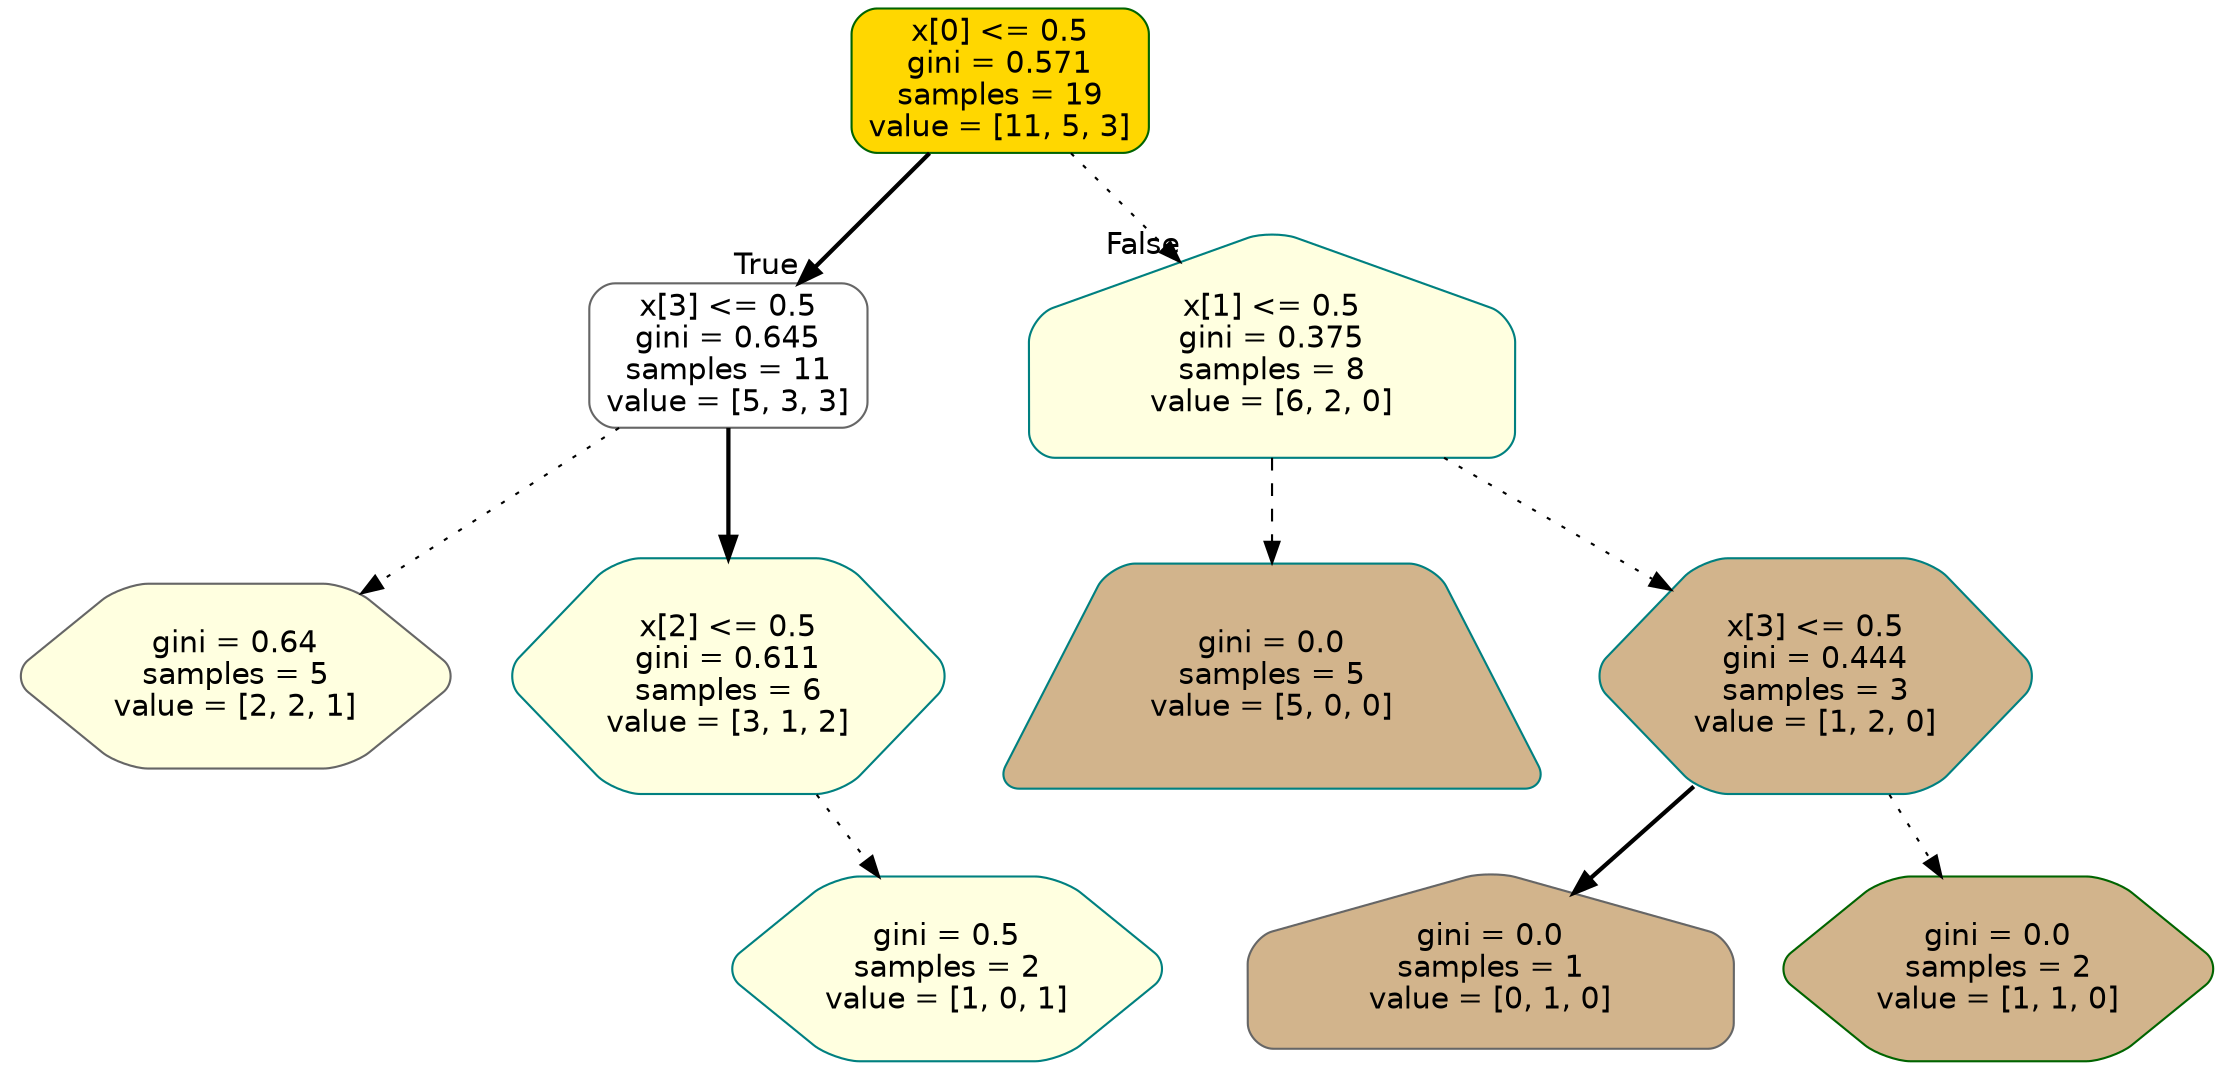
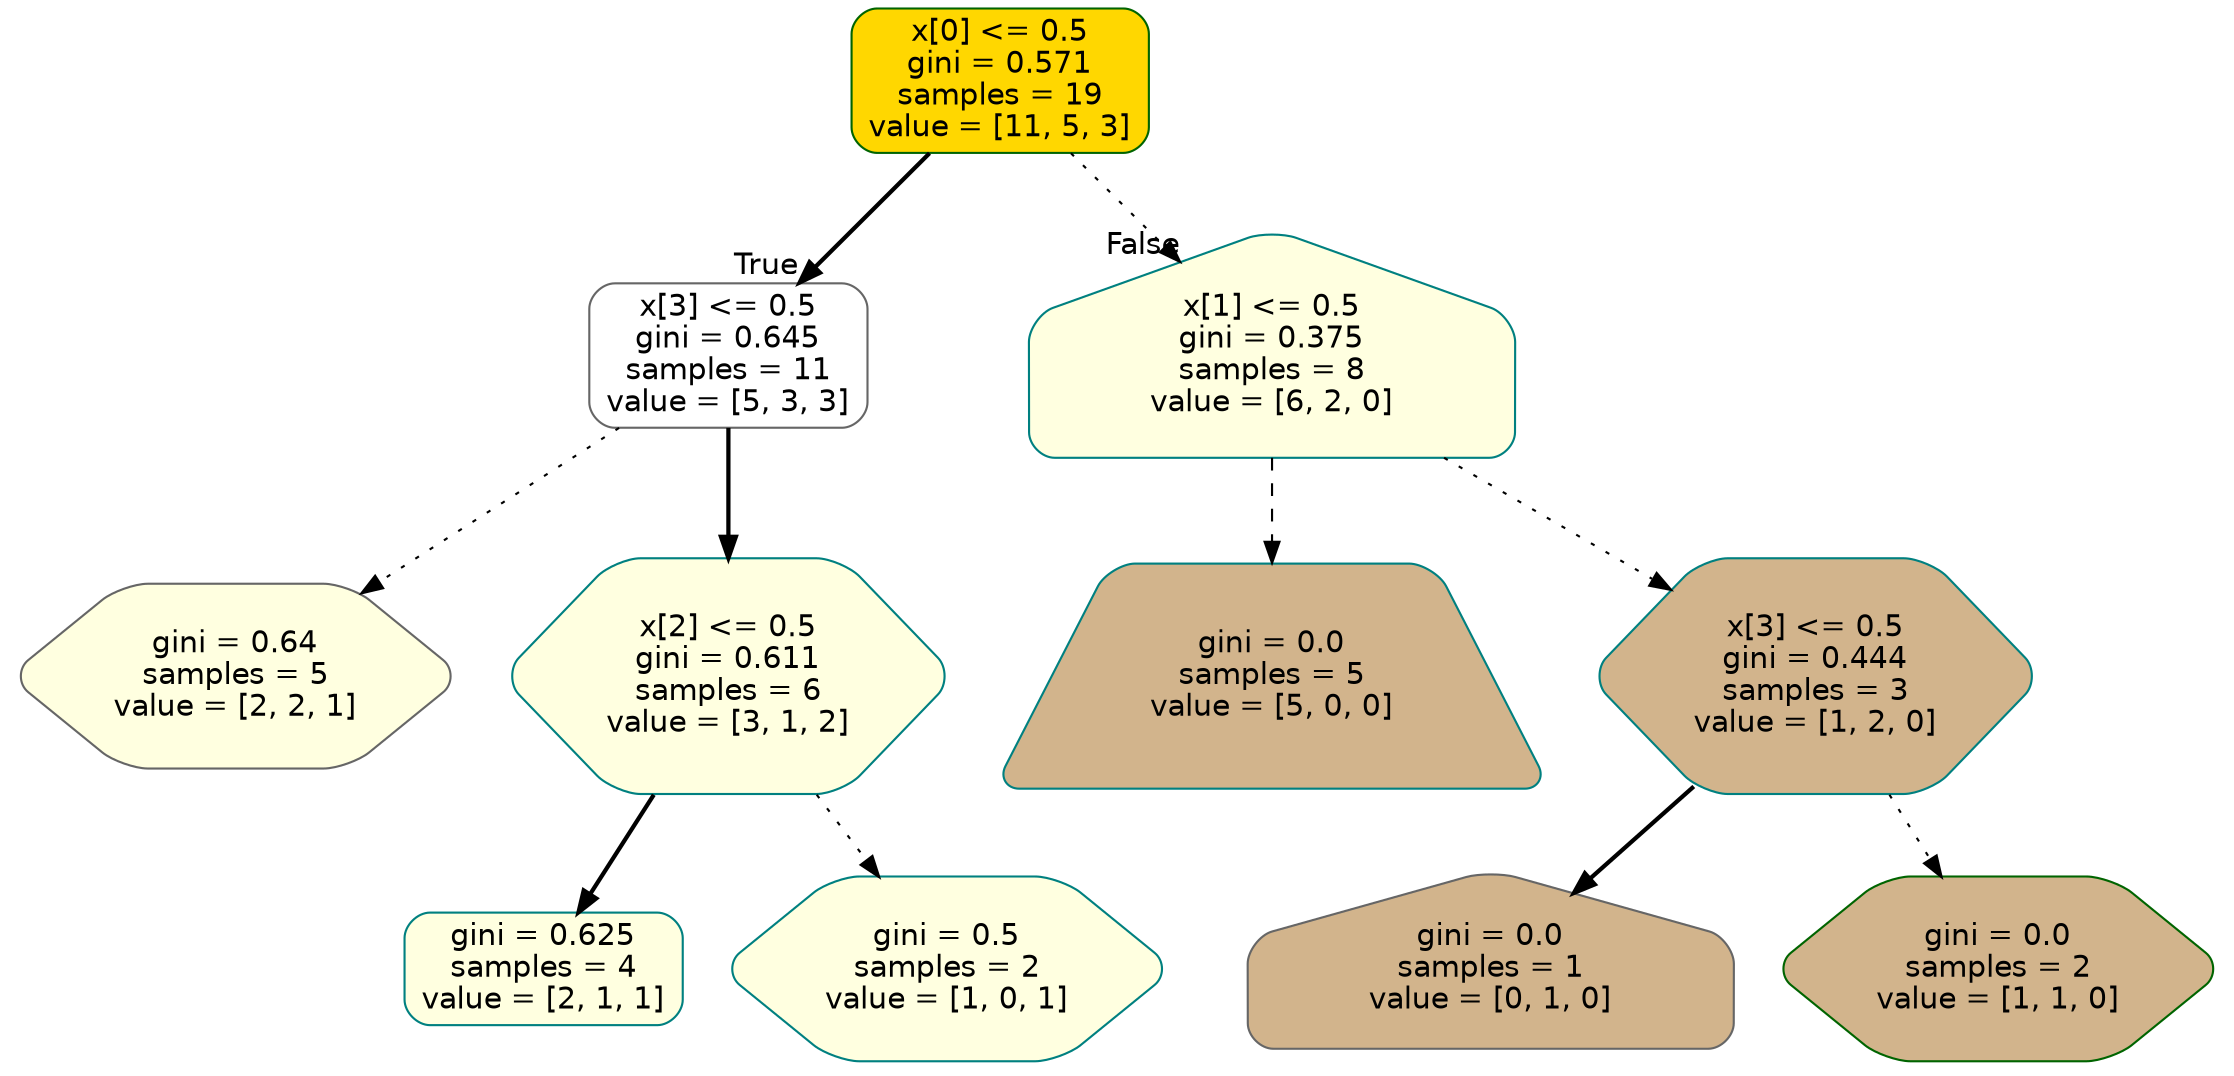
none -> (544, 969)
